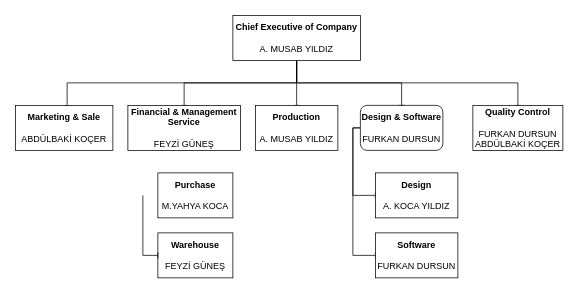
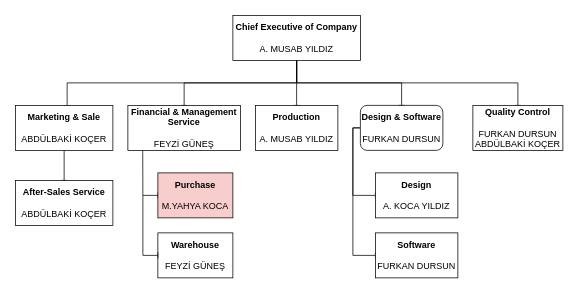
none -> (64, 165)
none -> (143, 180)
(195, 195) -> (195, 195)
none -> (64, 203)
